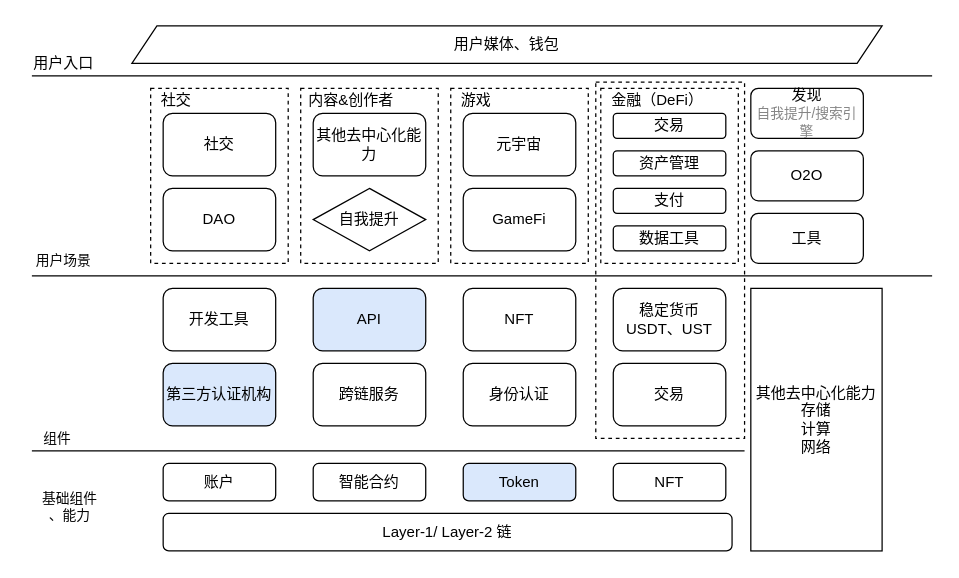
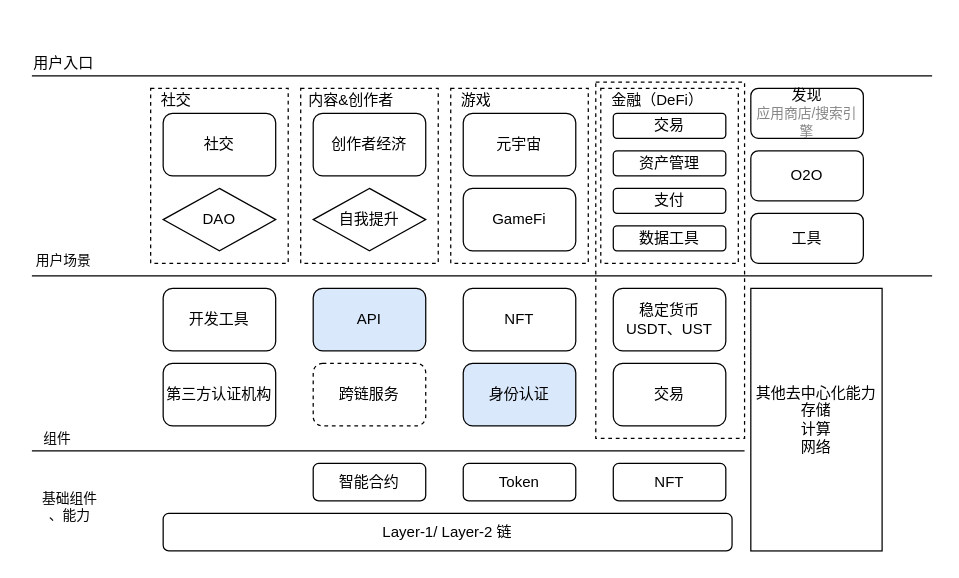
(507, 44) -> none
(807, 113) -> (807, 113)
(369, 144) -> (369, 144)
(219, 219) -> (219, 219)
(219, 394) -> (219, 394)
(369, 394) -> (369, 394)
(519, 394) -> (519, 394)
(219, 482) -> none
(519, 482) -> (519, 482)
